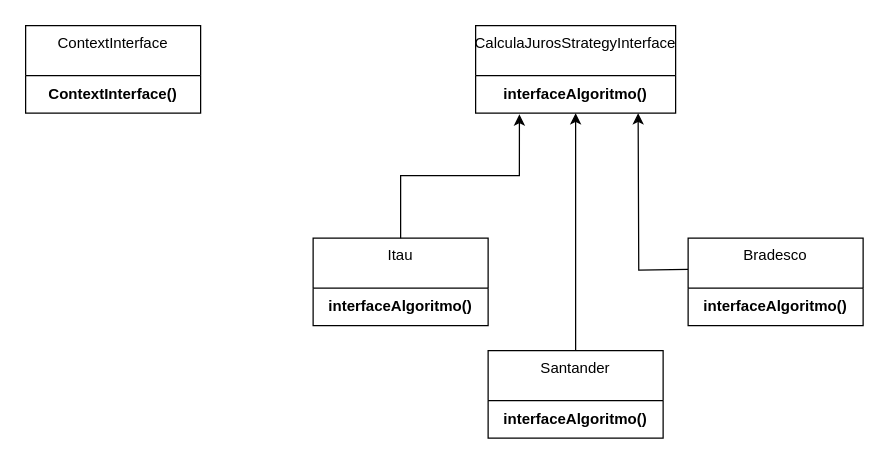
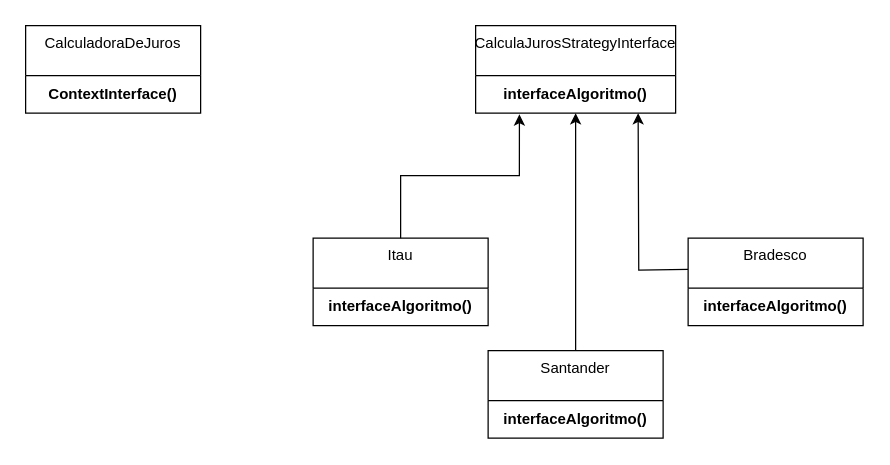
(113, 43) -> (113, 43)
